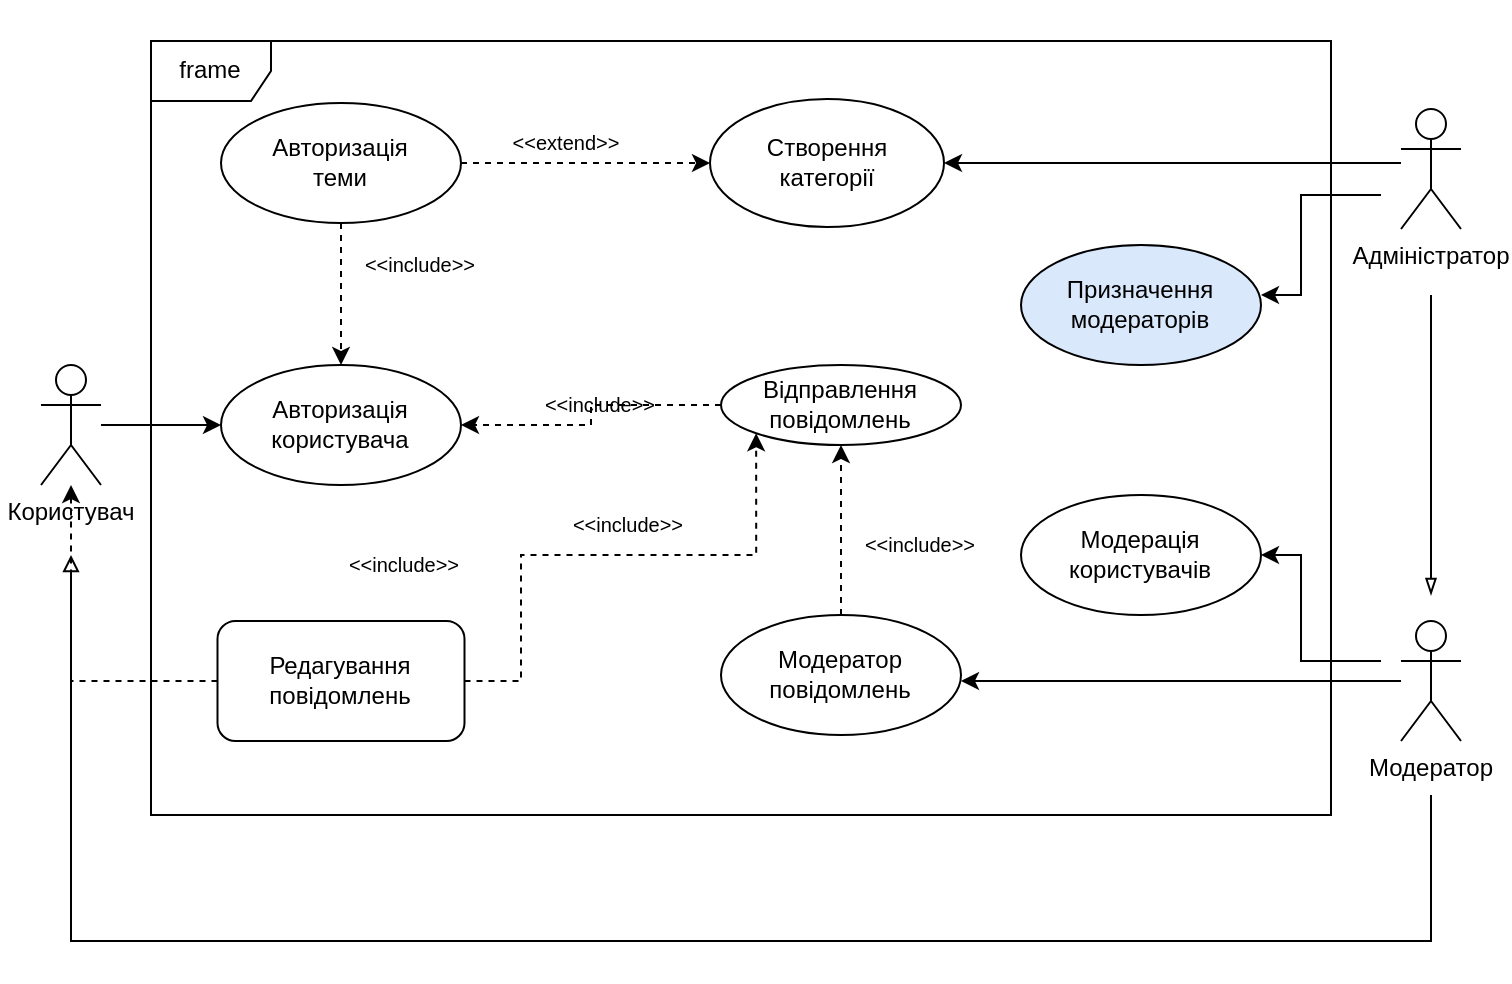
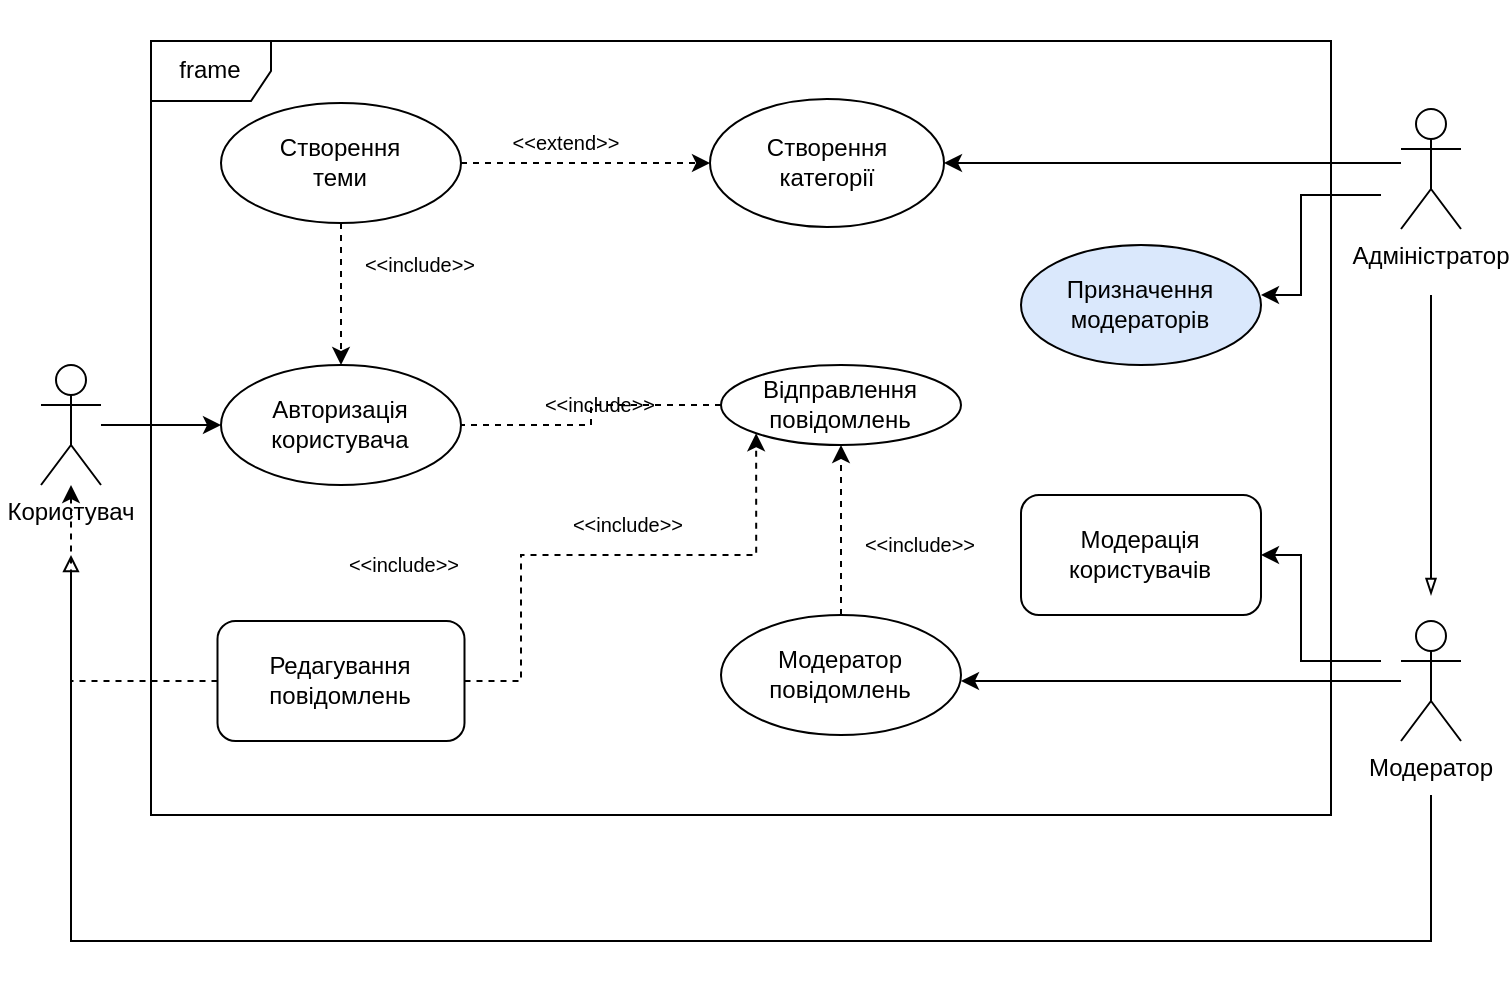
(341, 163) -> (341, 163)
(476, 425) -> (470, 425)
(1141, 555) -> (1141, 555)
